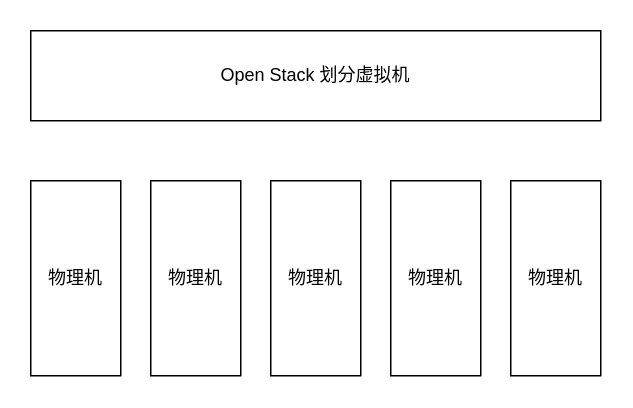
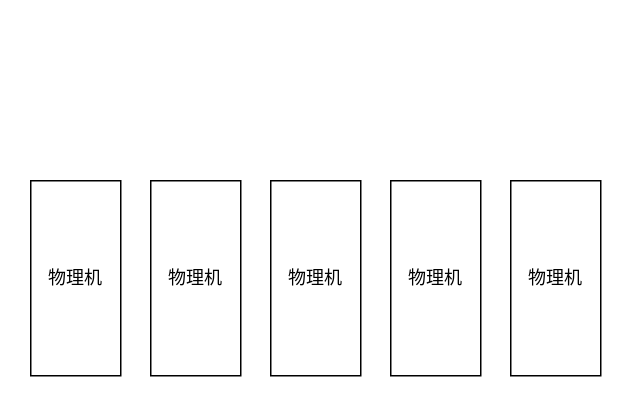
(316, 76) -> none
